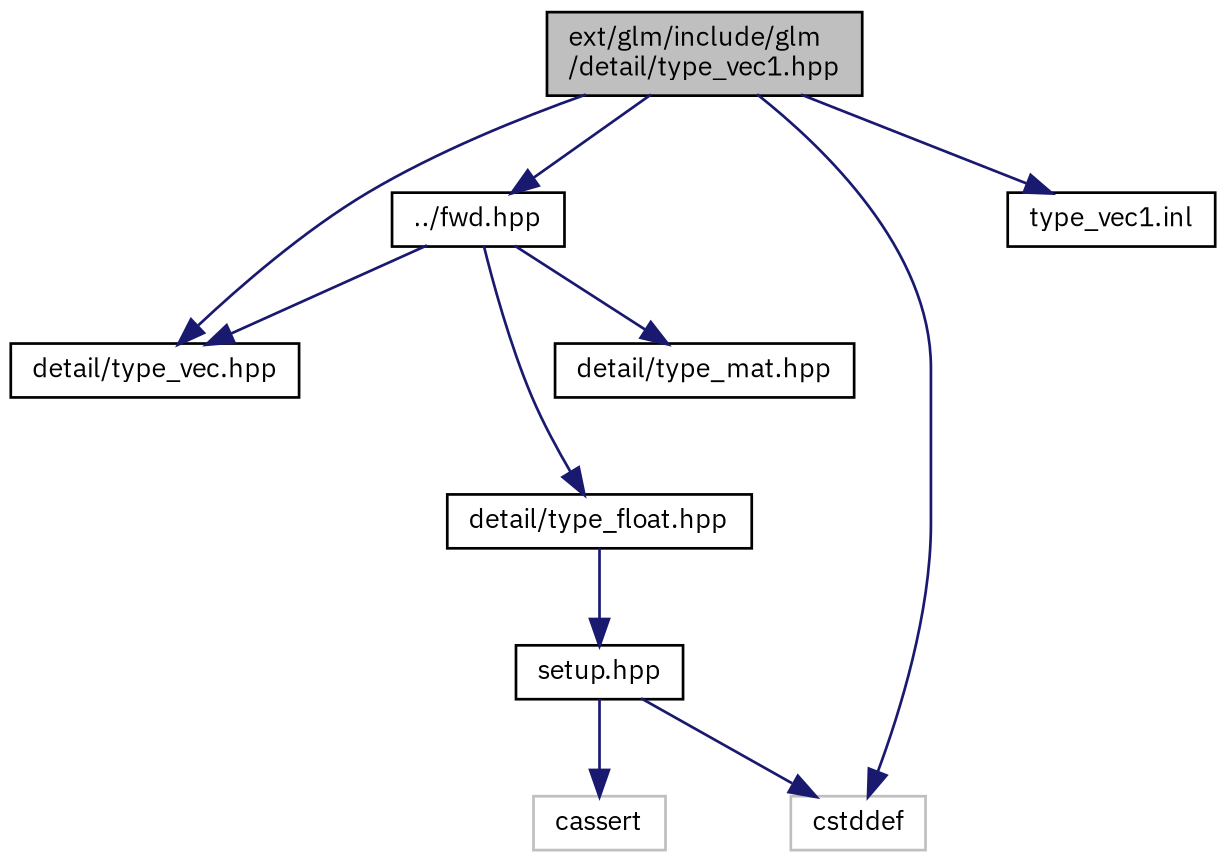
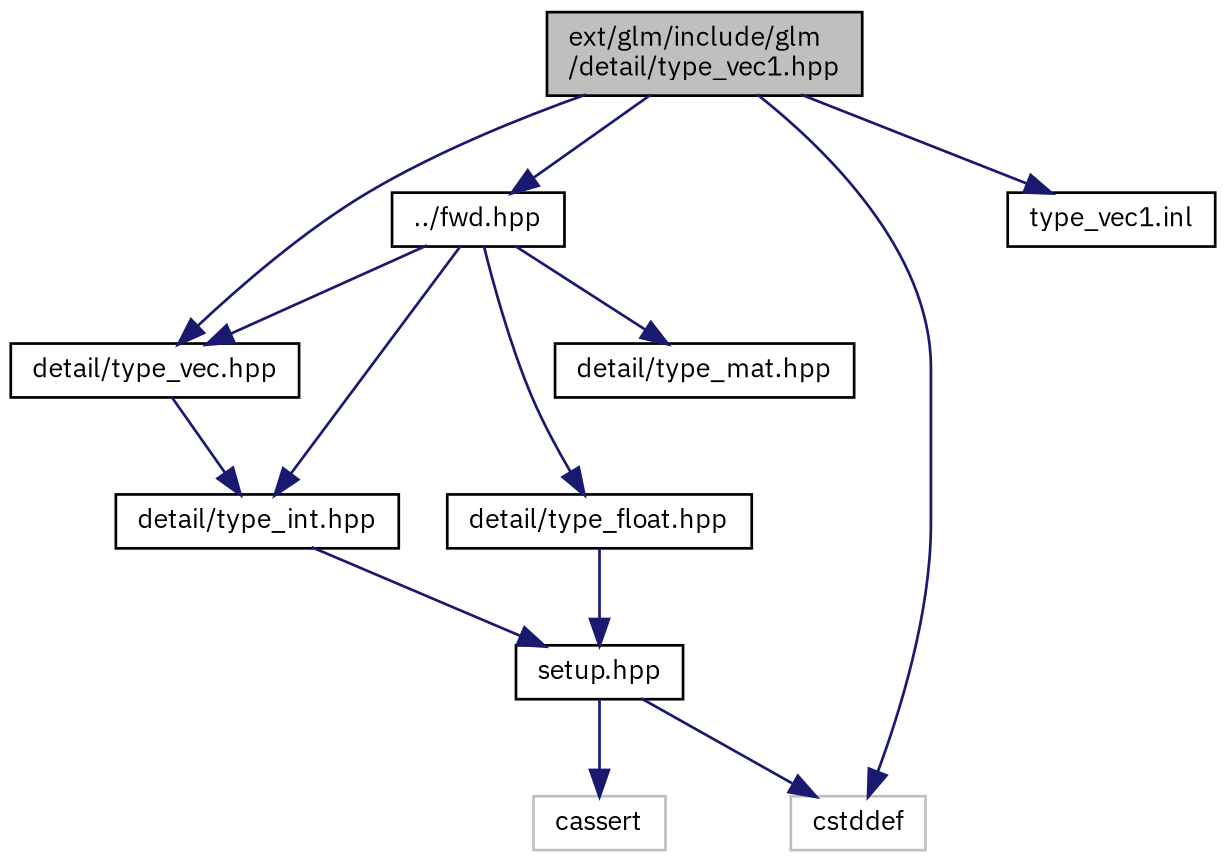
none -> (257, 521)
